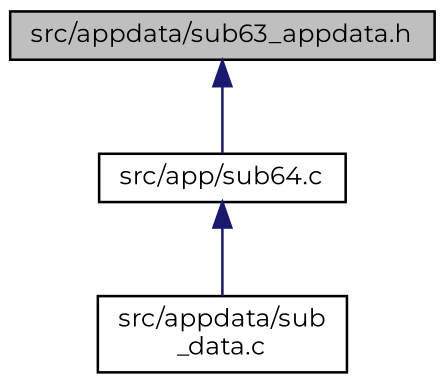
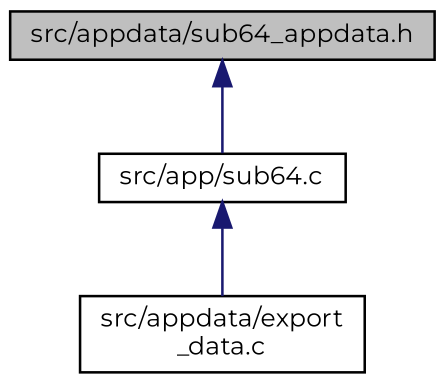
(222, 36) -> (222, 36)
(222, 334) -> (222, 334)
